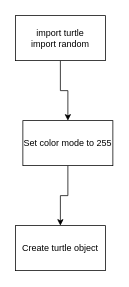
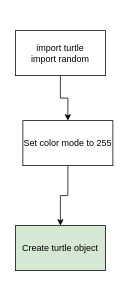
(60, 38) -> (60, 53)
(60, 248) -> (60, 248)
